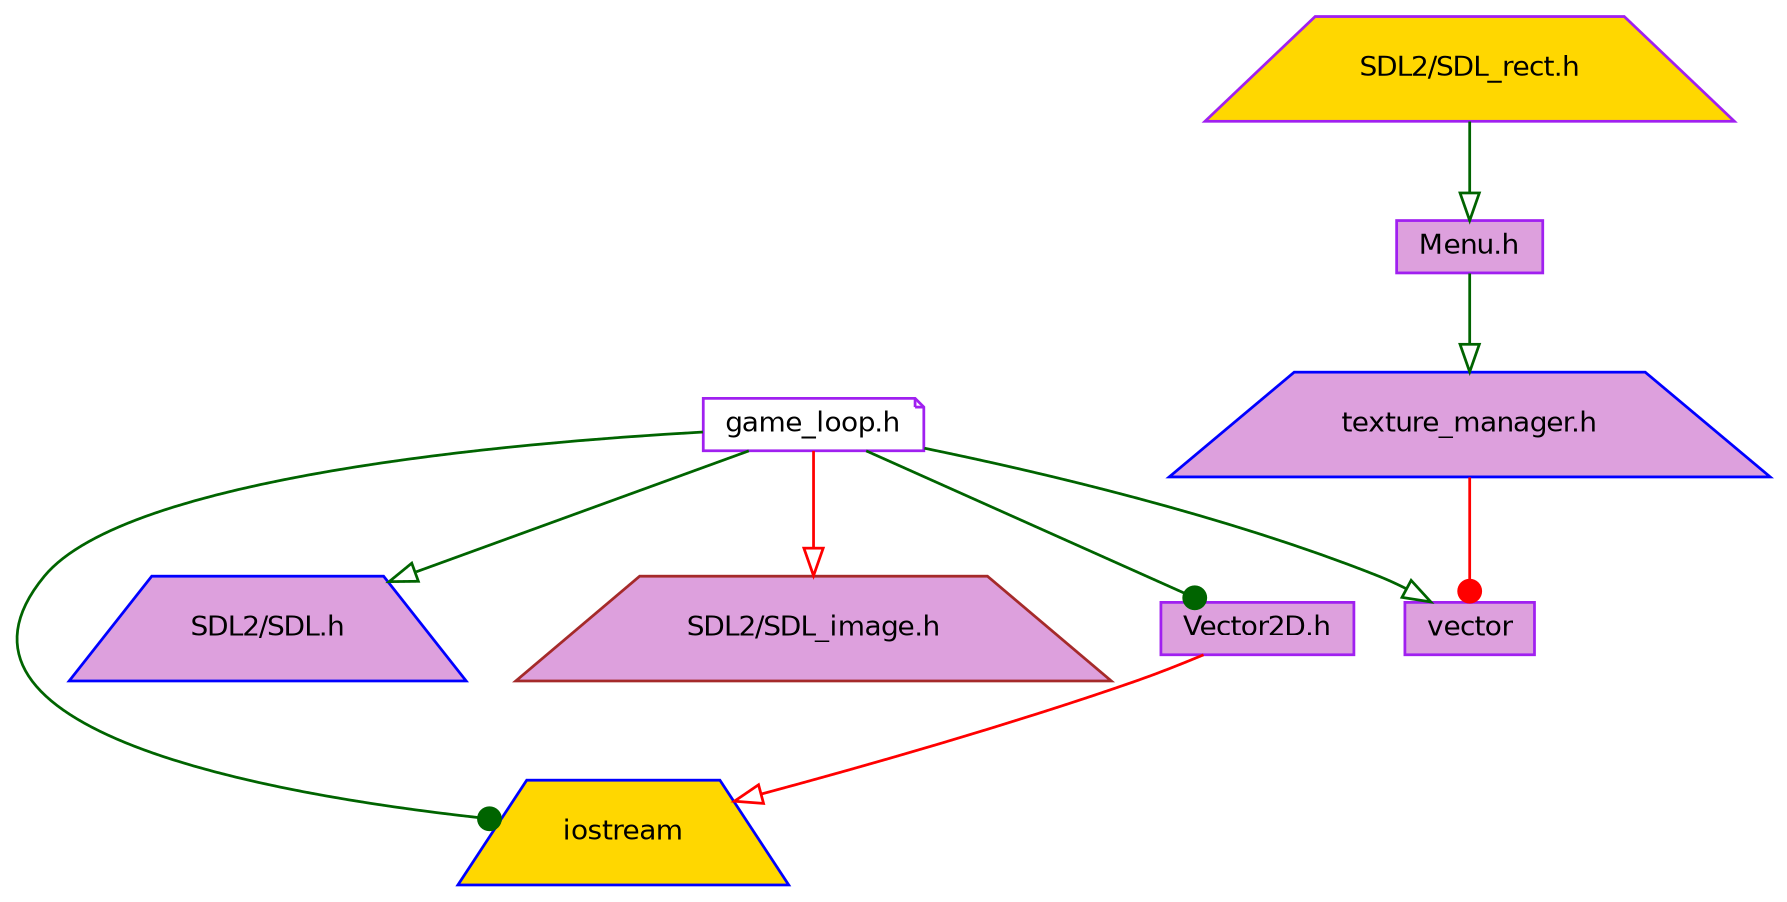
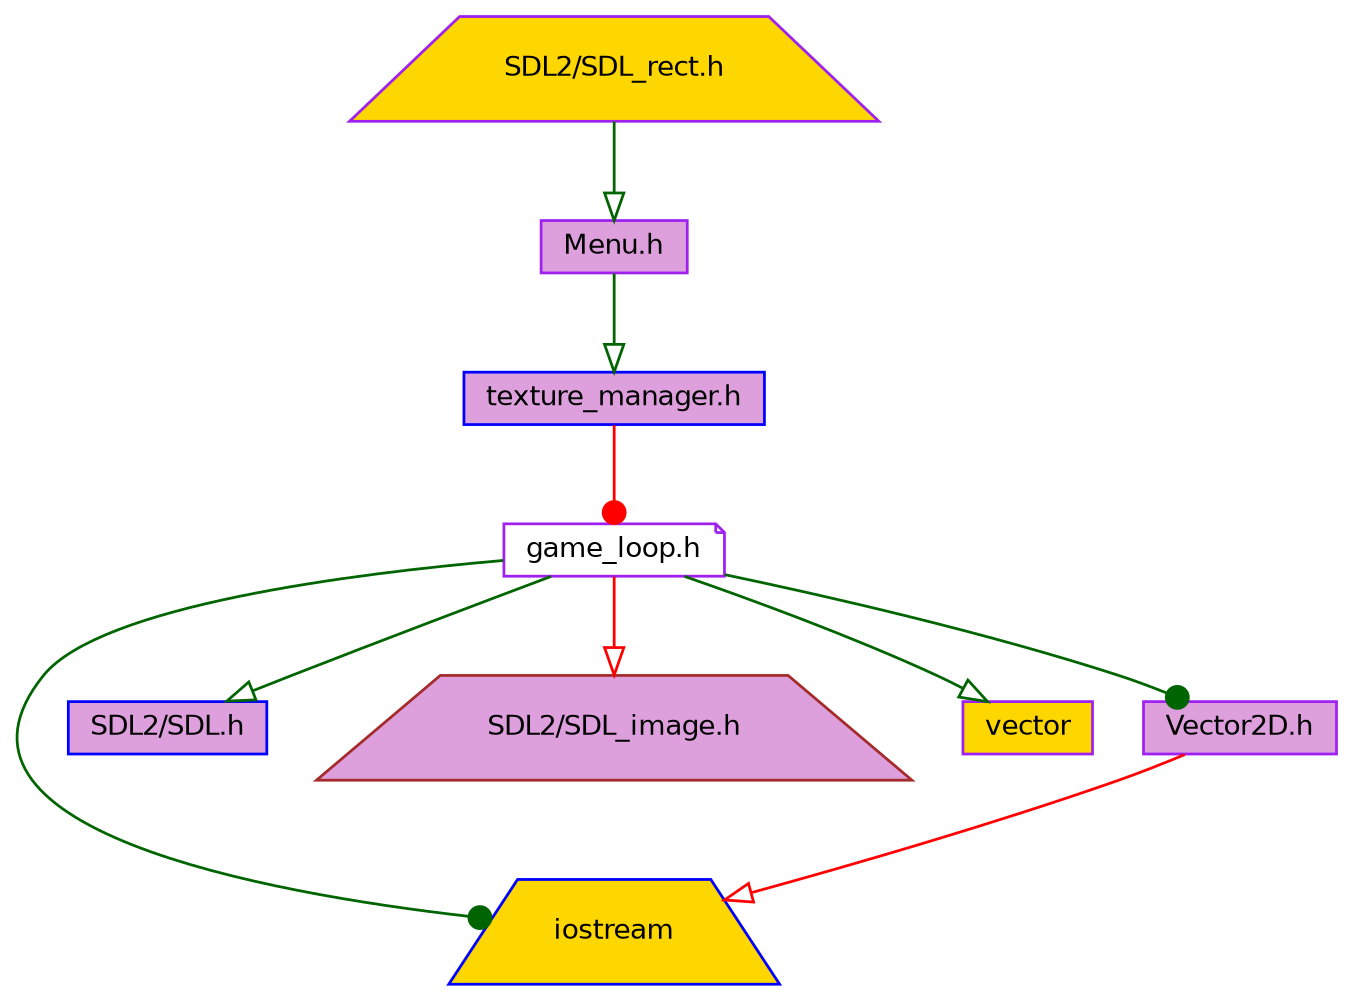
(1470, 425) -> (614, 398)
(1470, 529) -> (614, 463)
(268, 629) -> (168, 728)
(1470, 629) -> (1028, 728)
